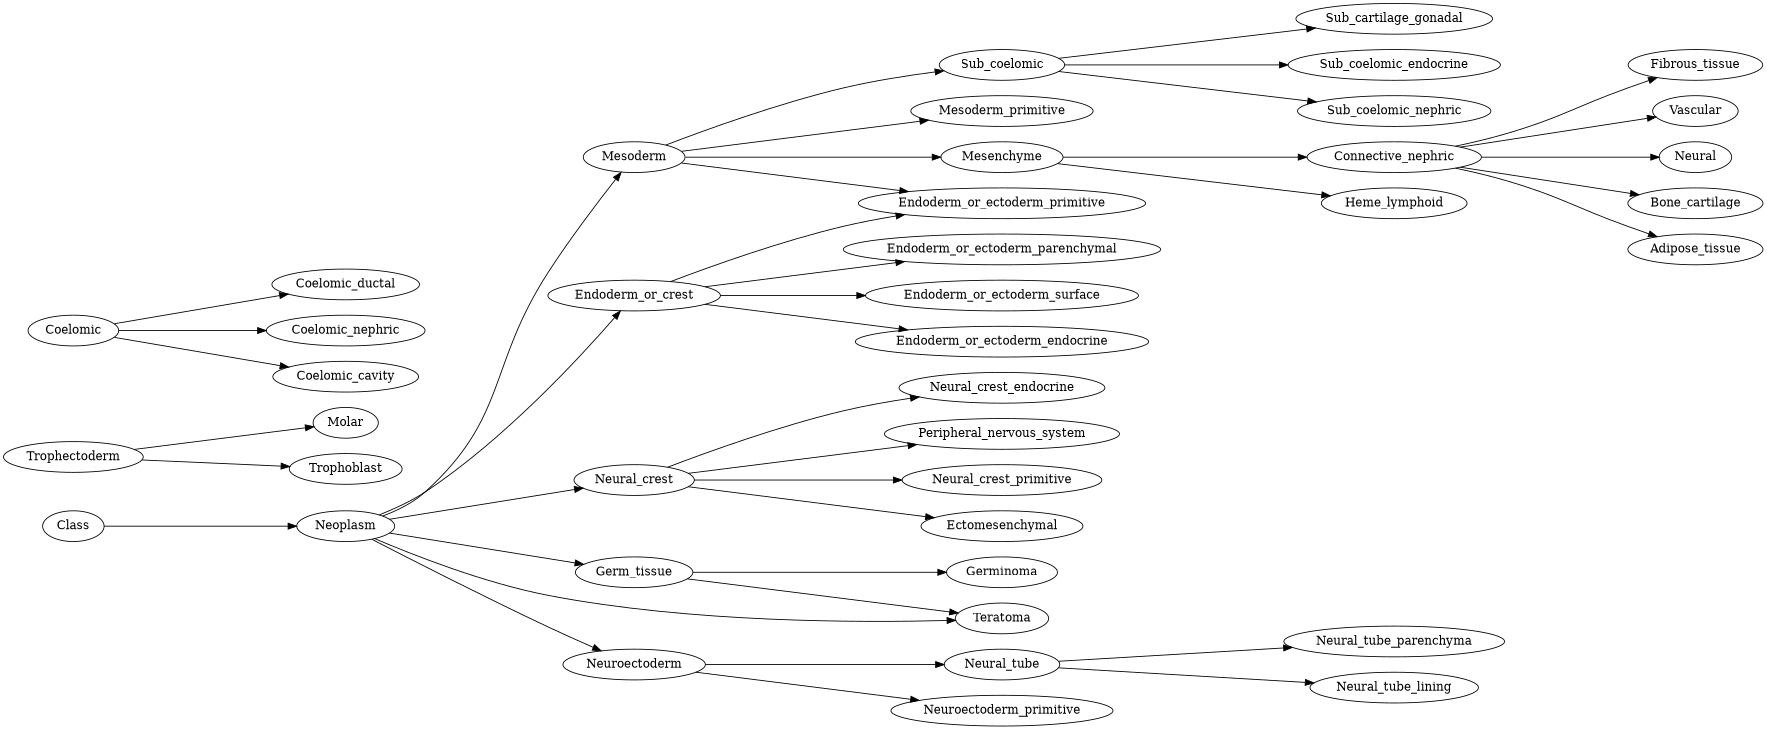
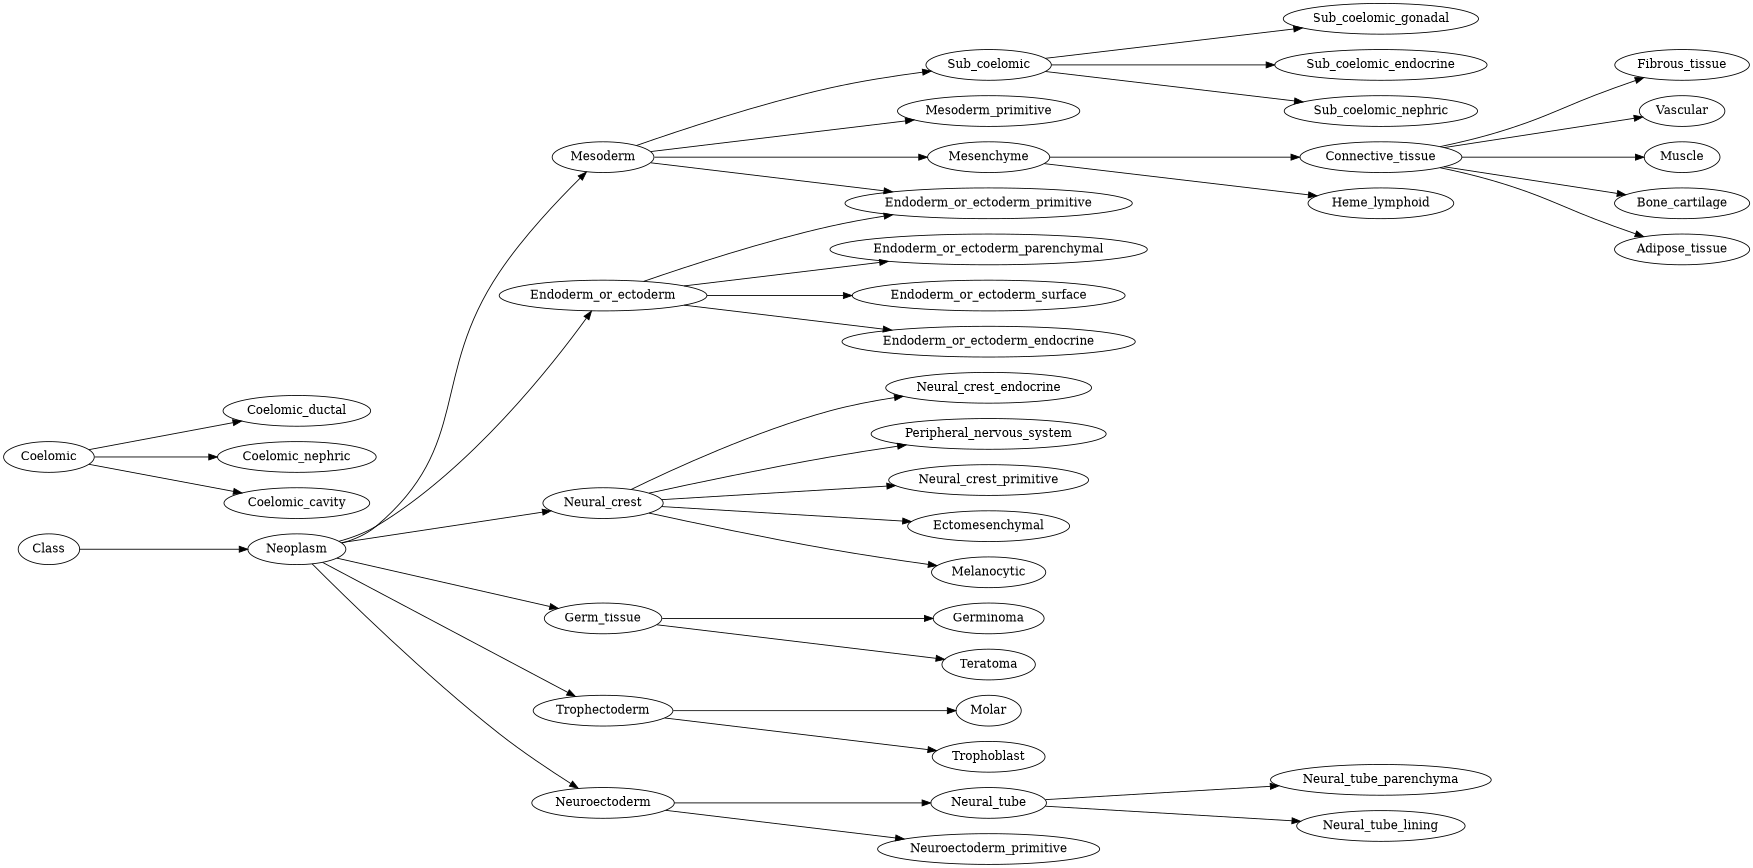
(1394, 19) -> (1381, 19)
(1394, 157) -> (1381, 157)
(1695, 157) -> (1682, 157)
(634, 296) -> (603, 296)
none -> (989, 572)
(656, 611) -> (445, 627)
